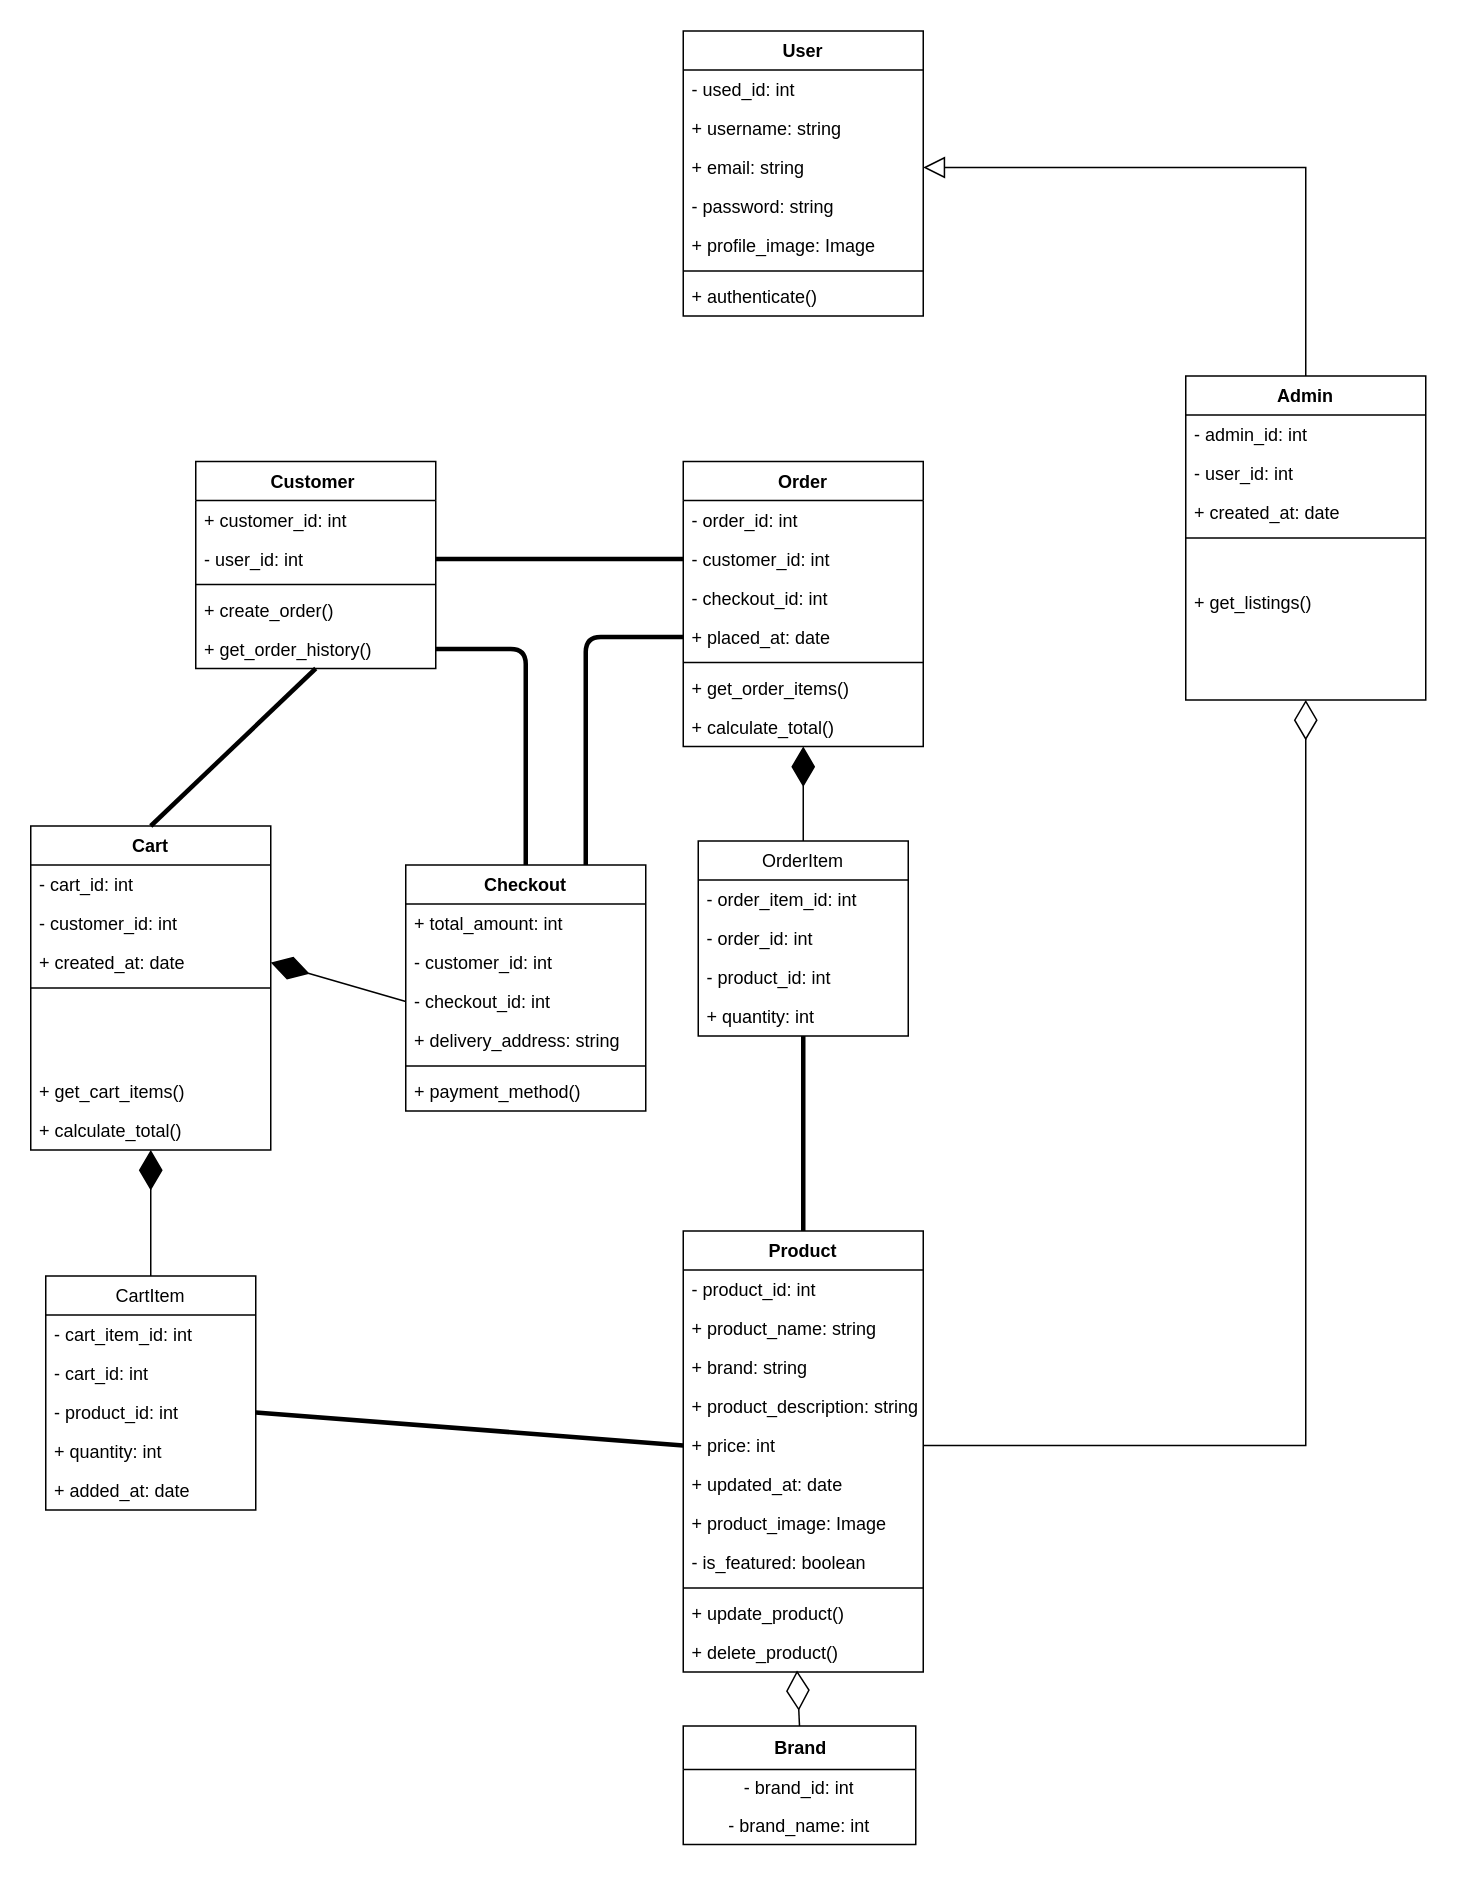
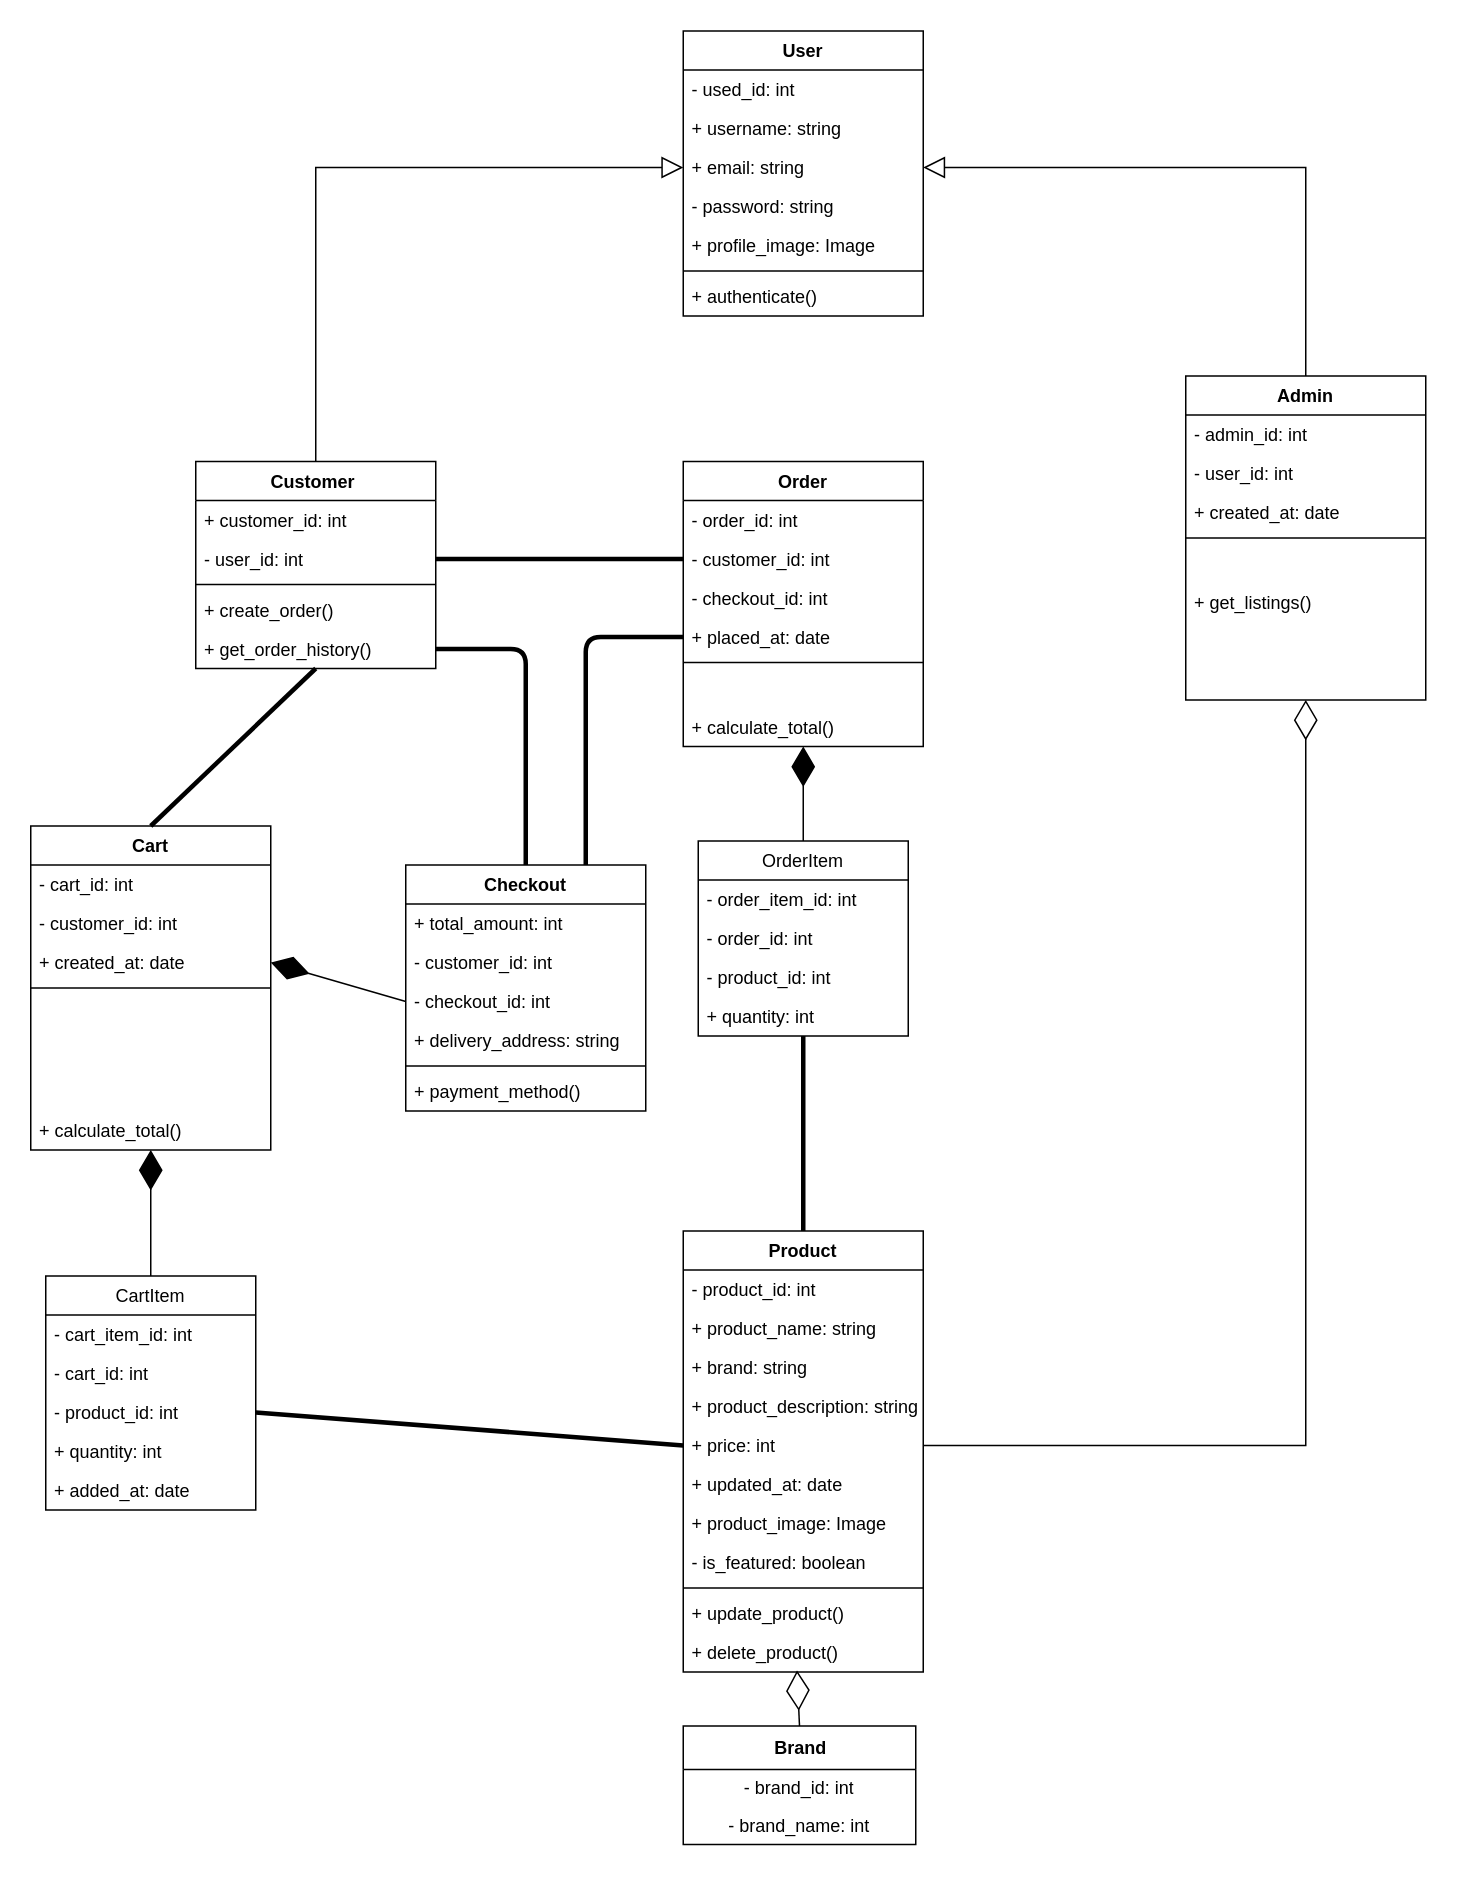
none -> (342, 167)
(803, 688) -> none
(151, 1091) -> none
